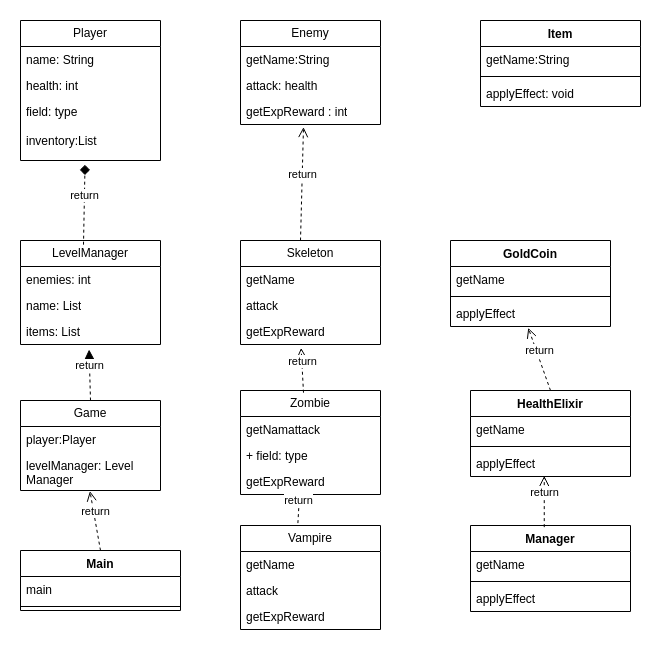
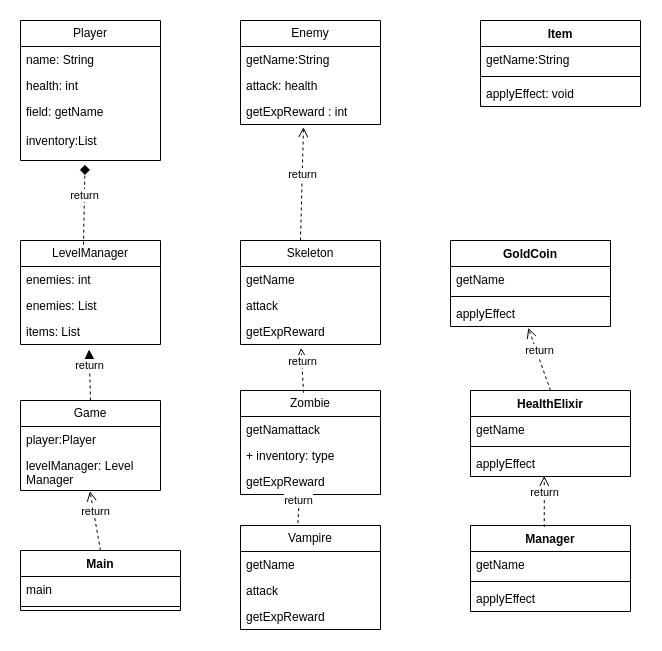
(69, 120) -> (69, 120)
(55, 307) -> (64, 307)
(282, 457) -> (297, 457)
